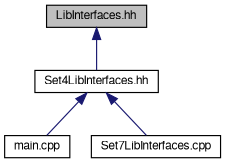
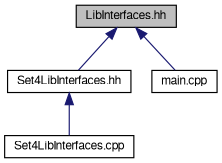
(63, 118) -> (159, 53)
(156, 147) -> (69, 147)
